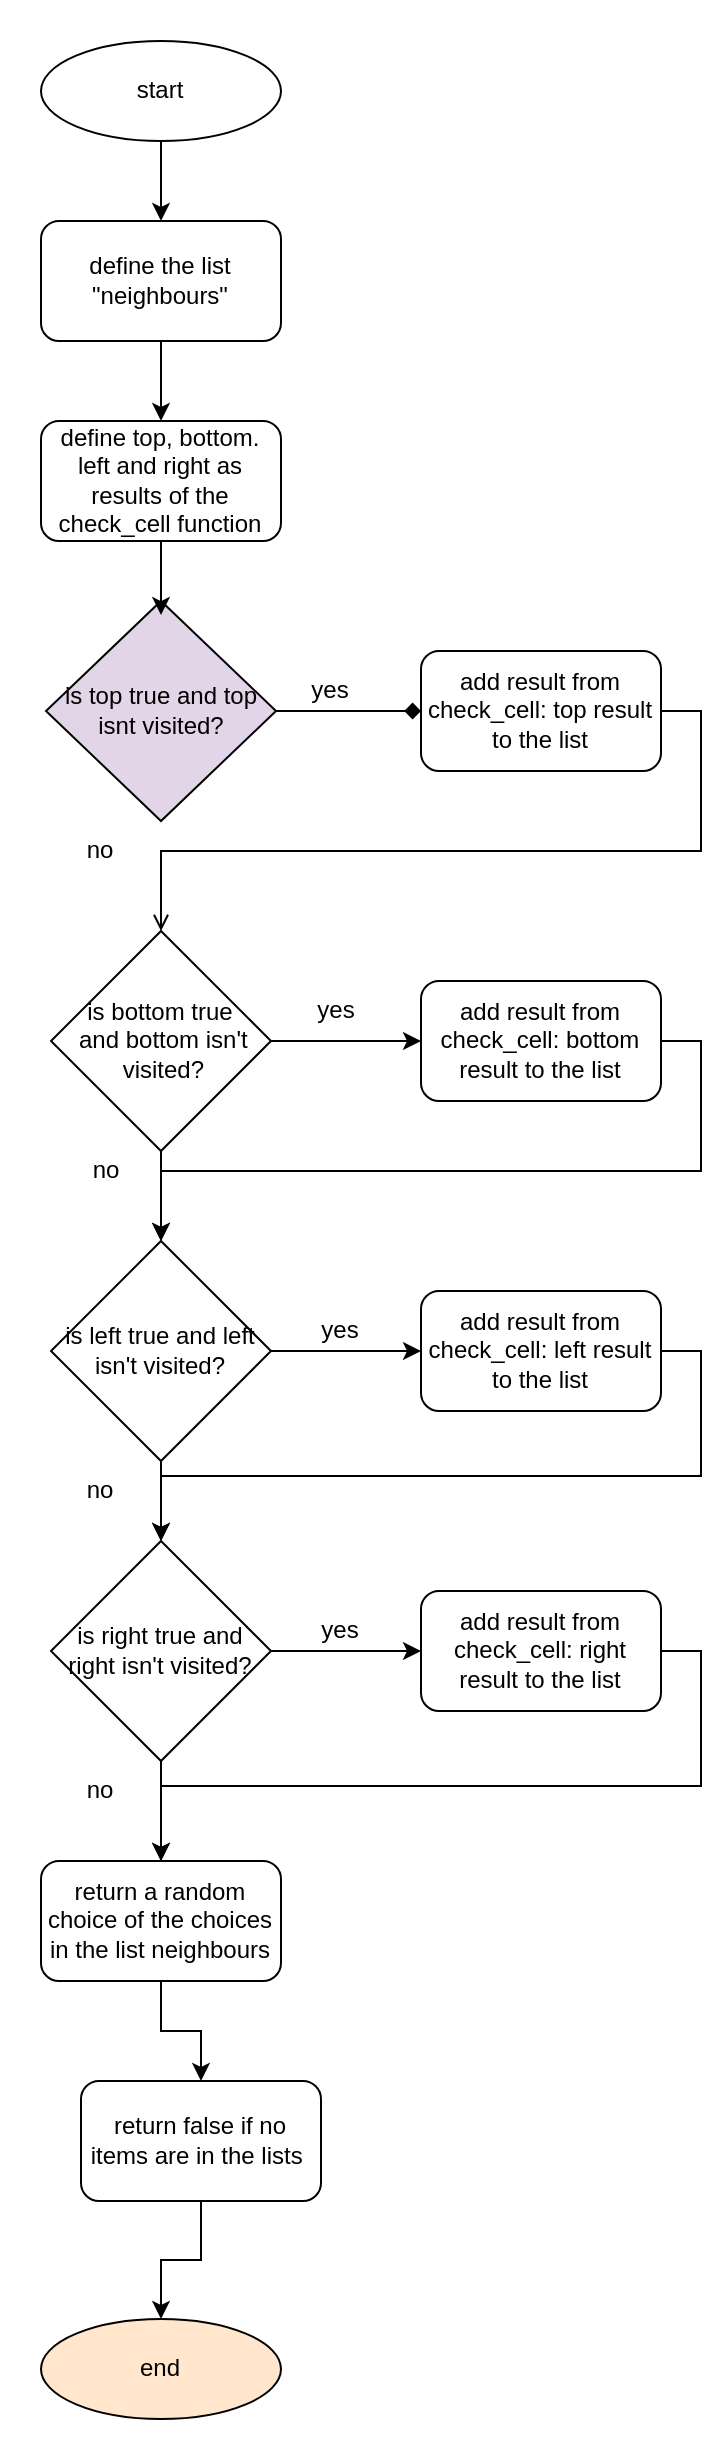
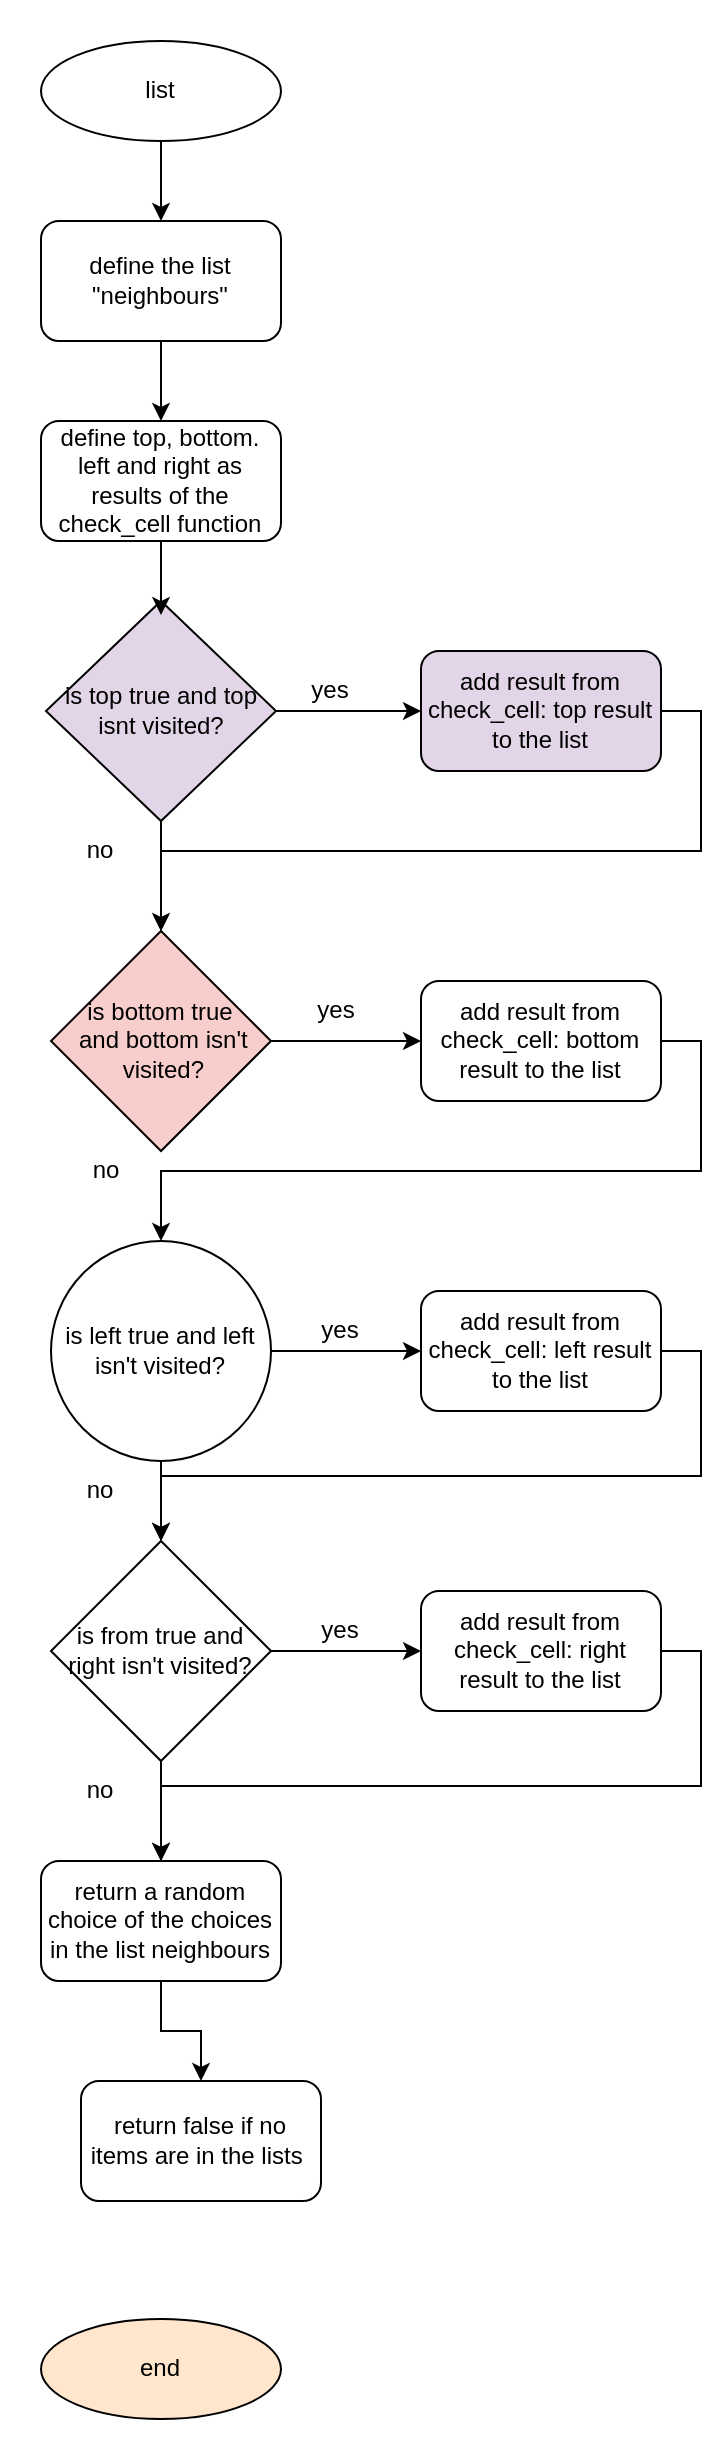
(161, 91) -> (161, 91)
(404, 711) -> (405, 711)
(541, 711) -> (541, 711)
none -> (161, 834)
(161, 1041) -> (161, 1041)
(161, 1159) -> none
(161, 1351) -> (161, 1351)
(161, 1651) -> (161, 1651)
(188, 2260) -> none
